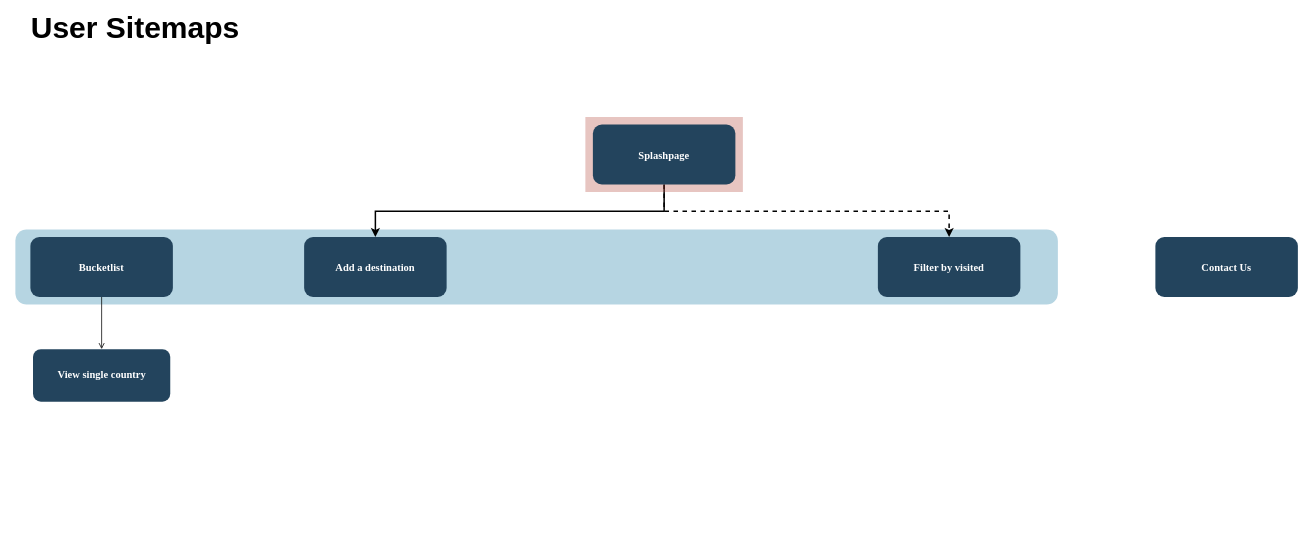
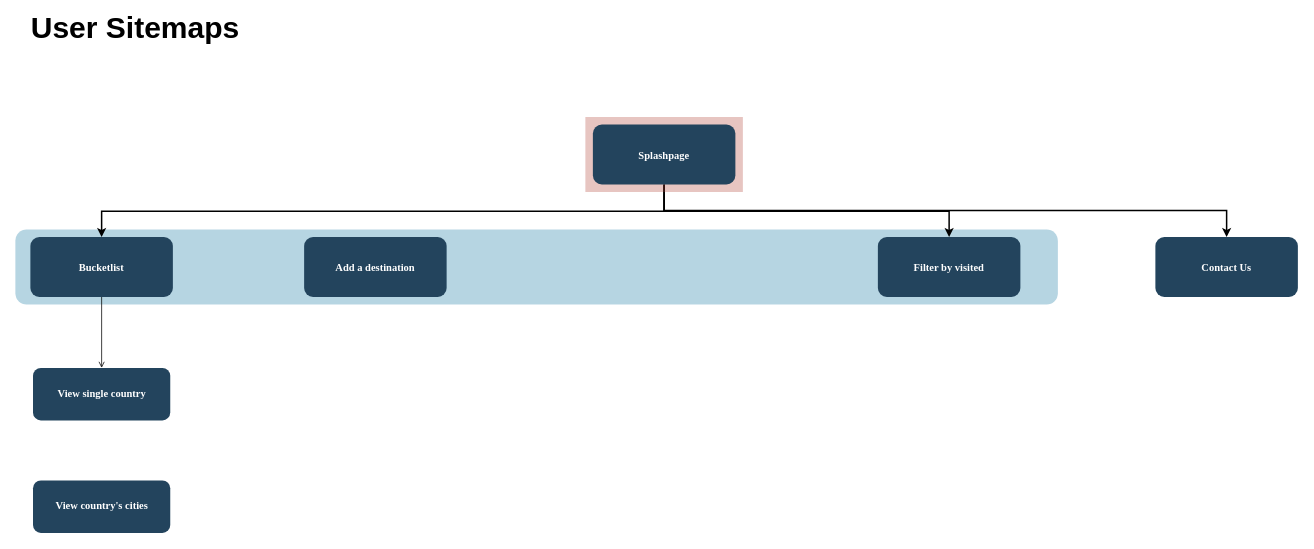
none -> (1099, 210)
none -> (228, 211)
(375, 221) -> none
(949, 221) -> (949, 221)
(102, 375) -> (102, 394)
none -> (102, 507)
